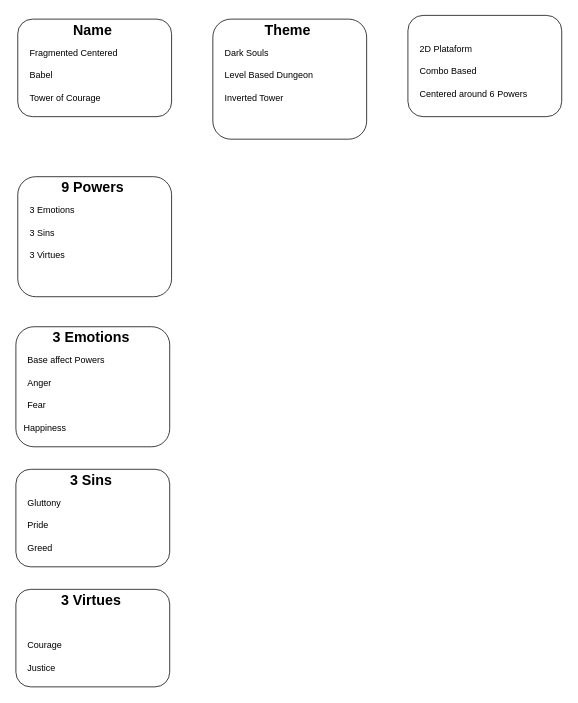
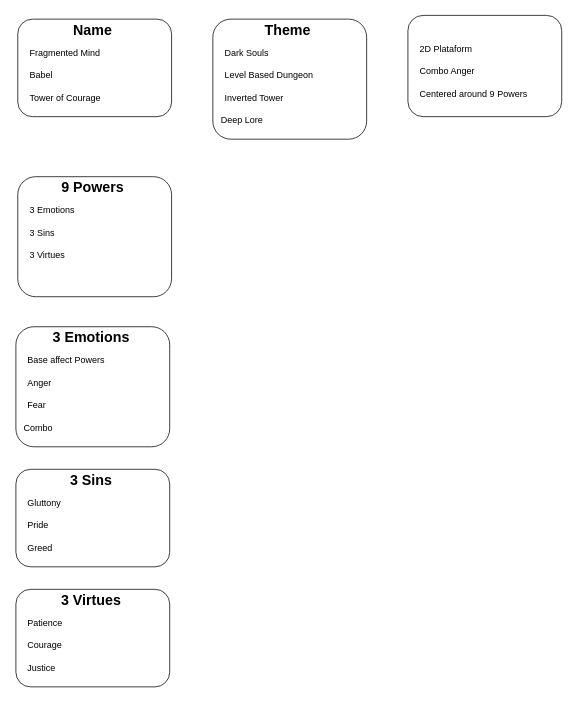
(76, 53) -> (65, 53)
(446, 72) -> (446, 72)
(477, 94) -> (477, 94)
none -> (290, 120)
(45, 428) -> (36, 428)
none -> (96, 623)
